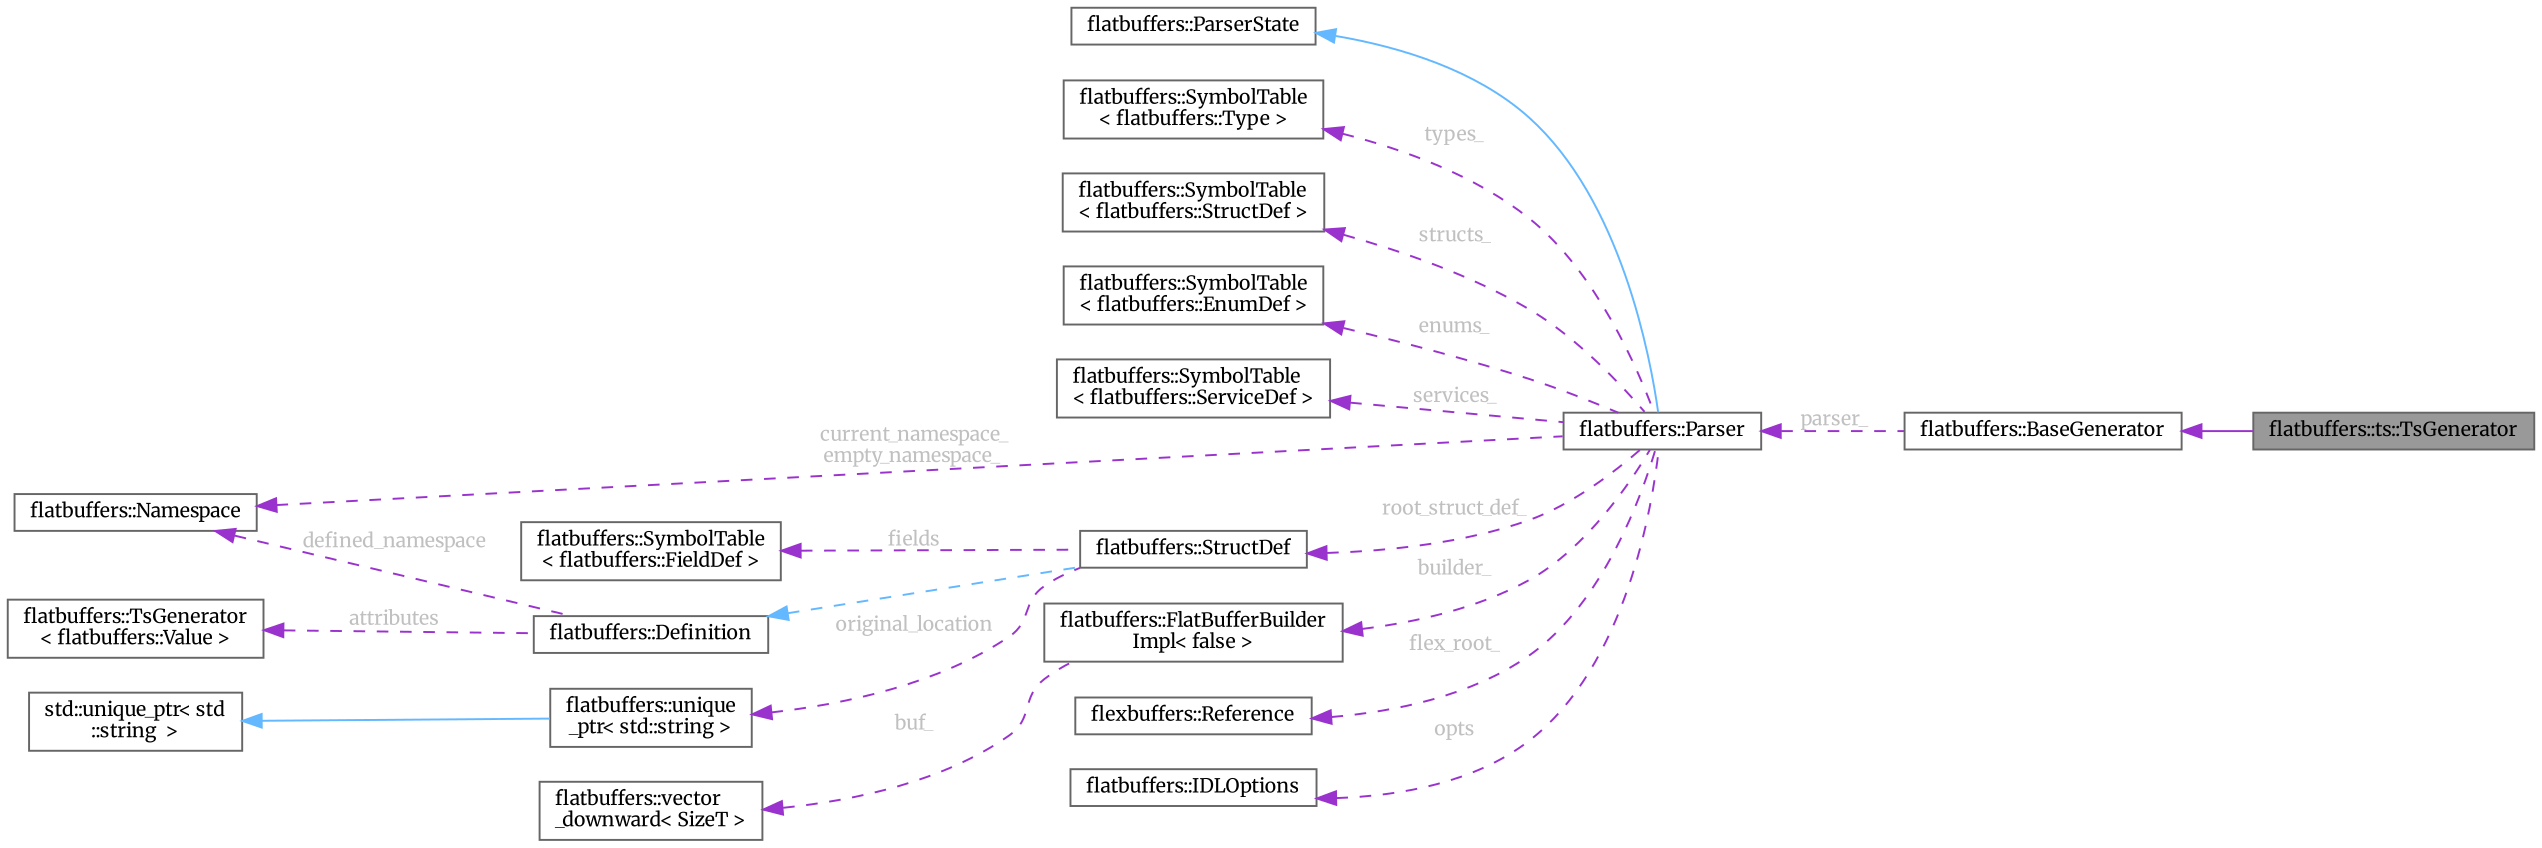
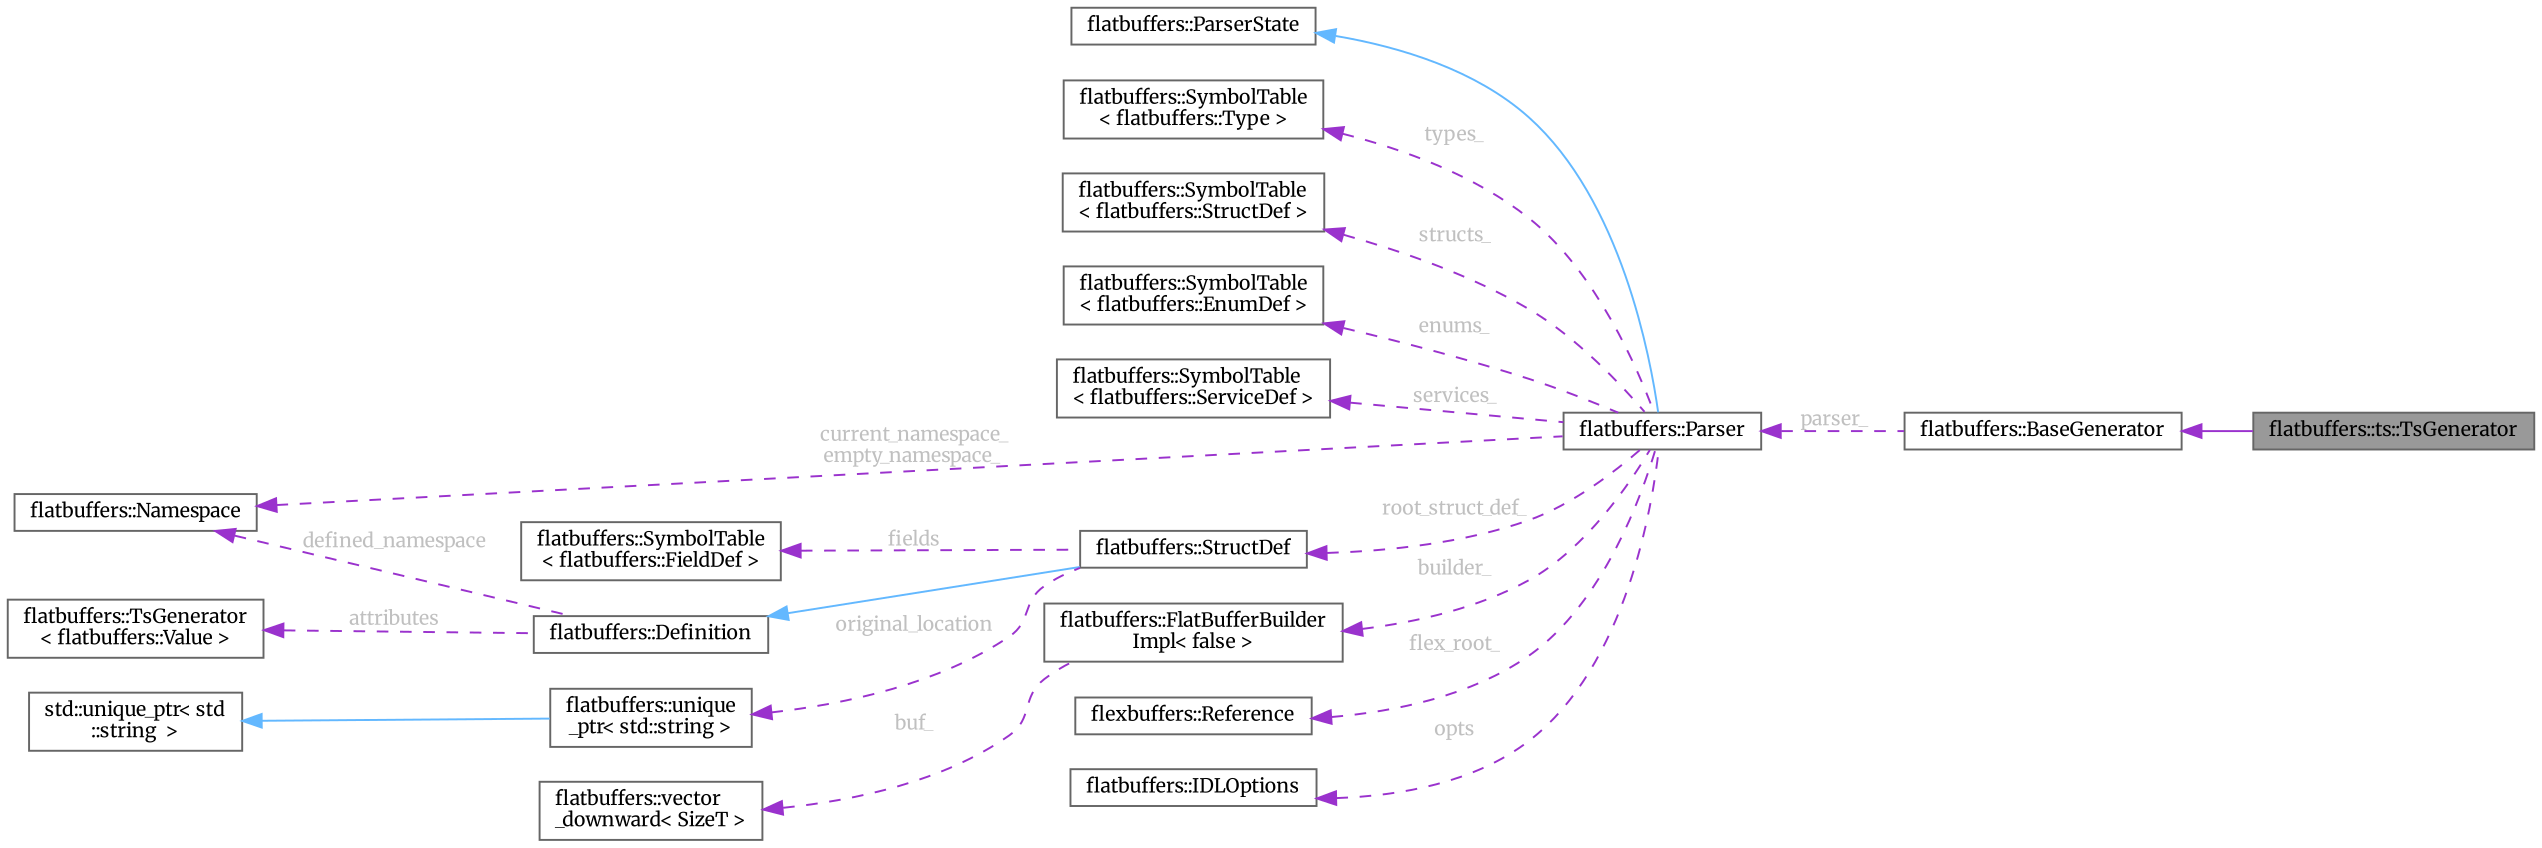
(934, 590) -> (934, 590)
